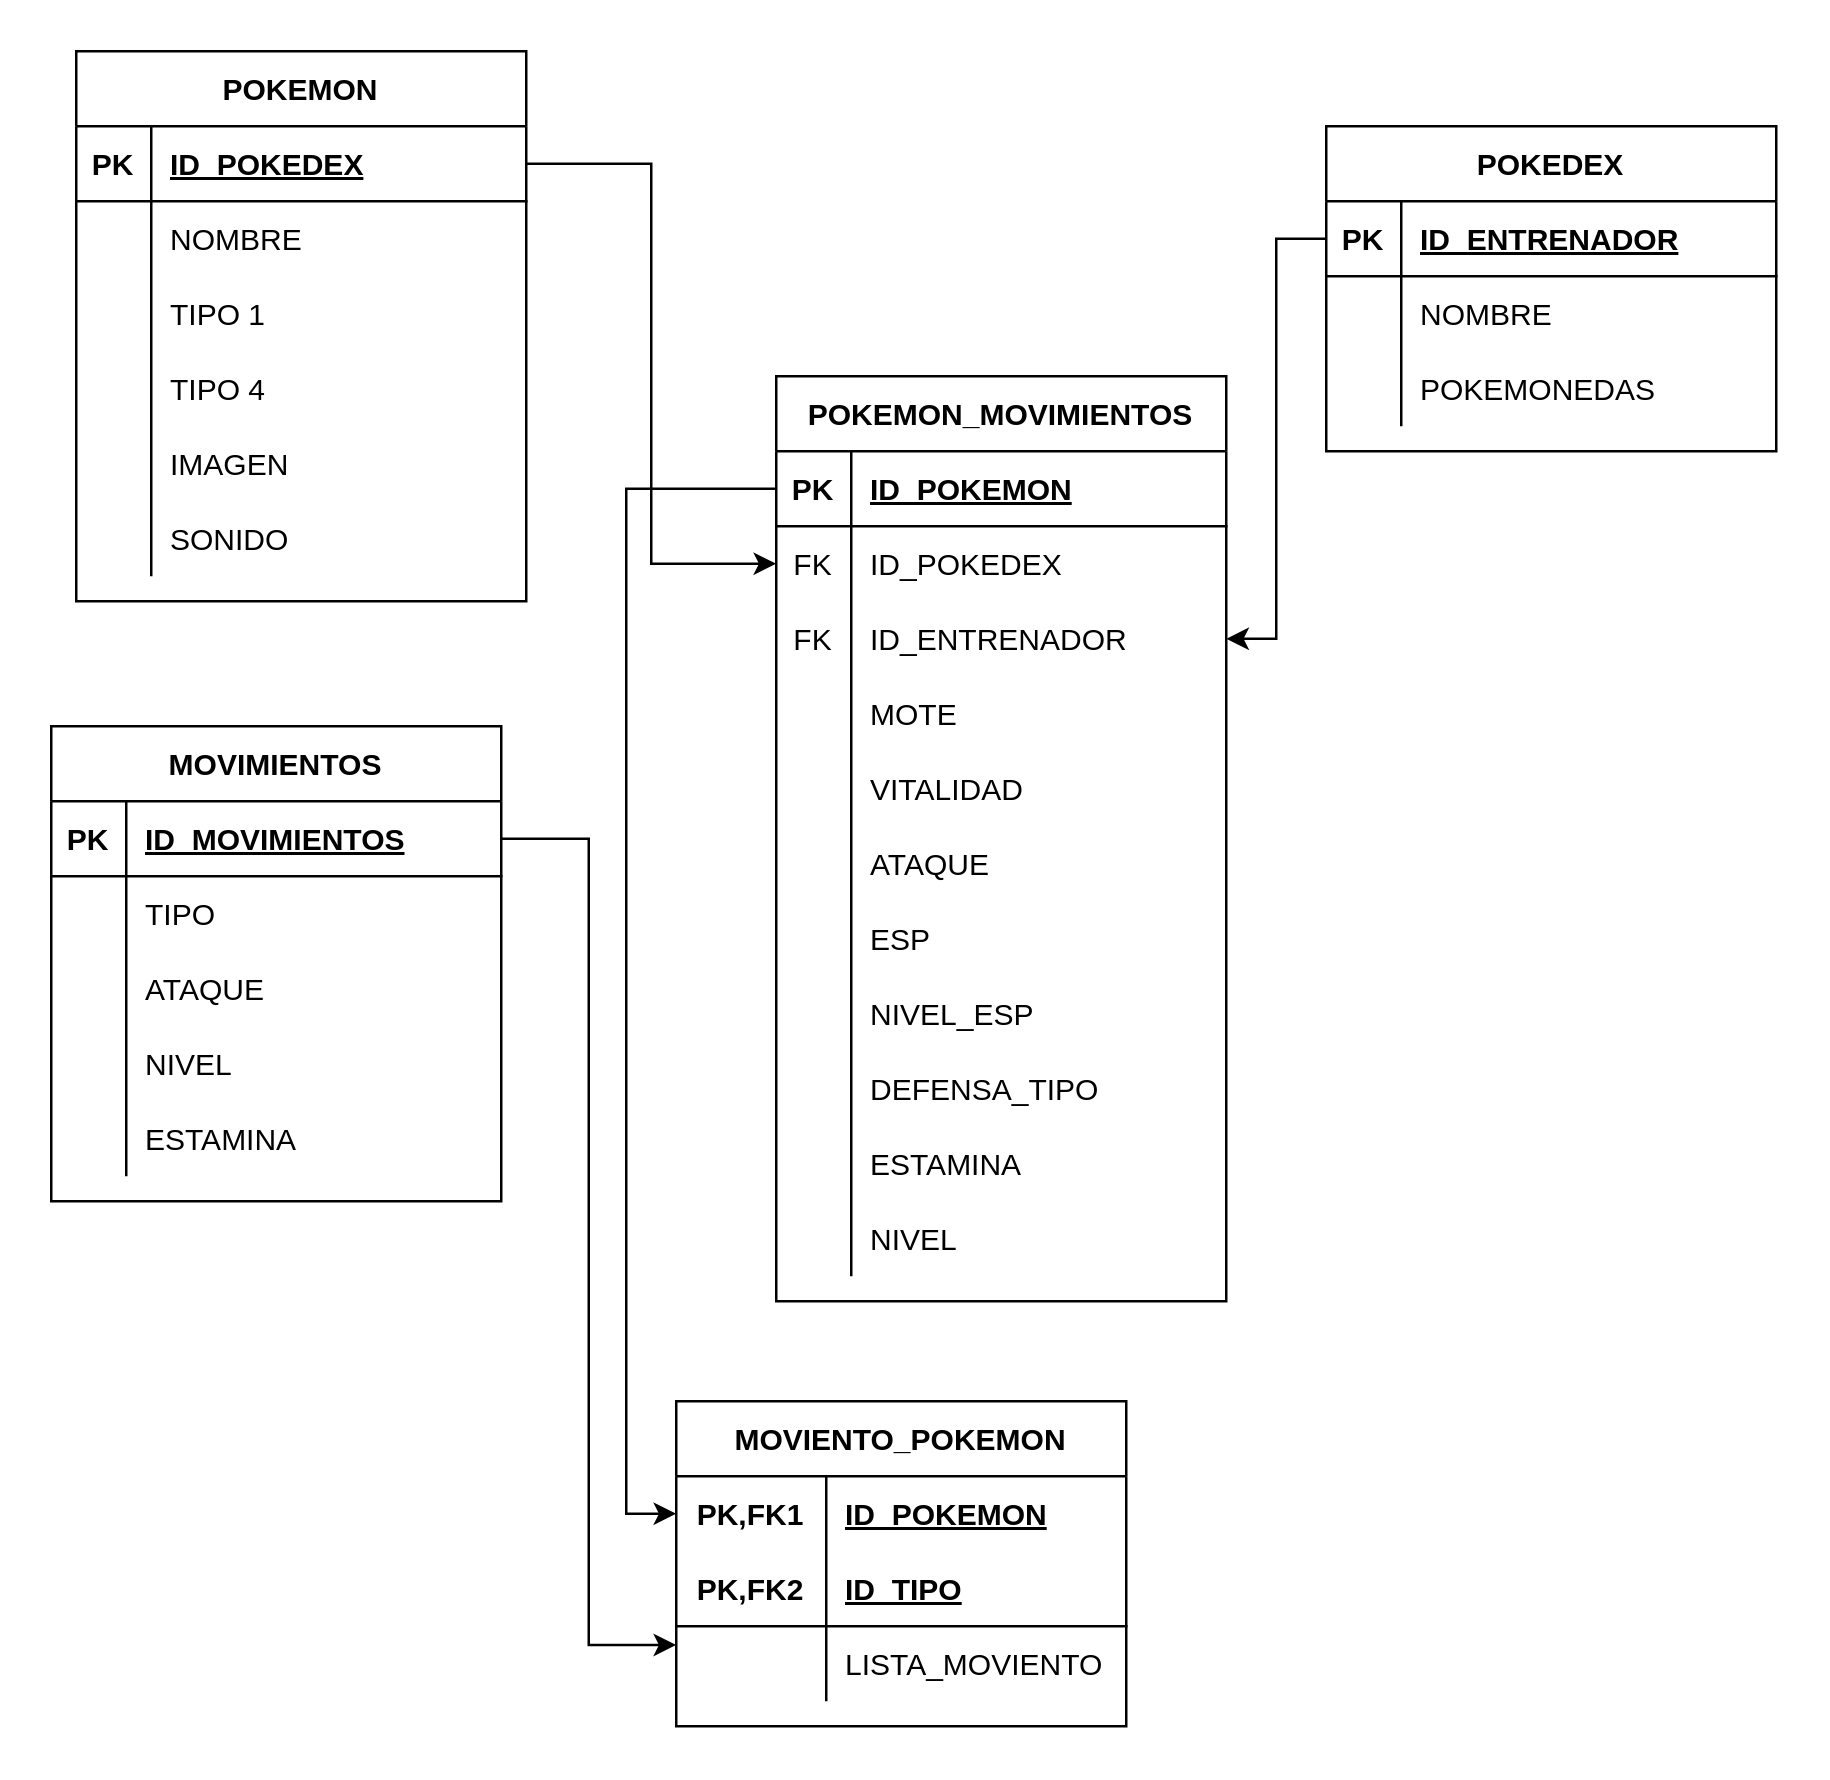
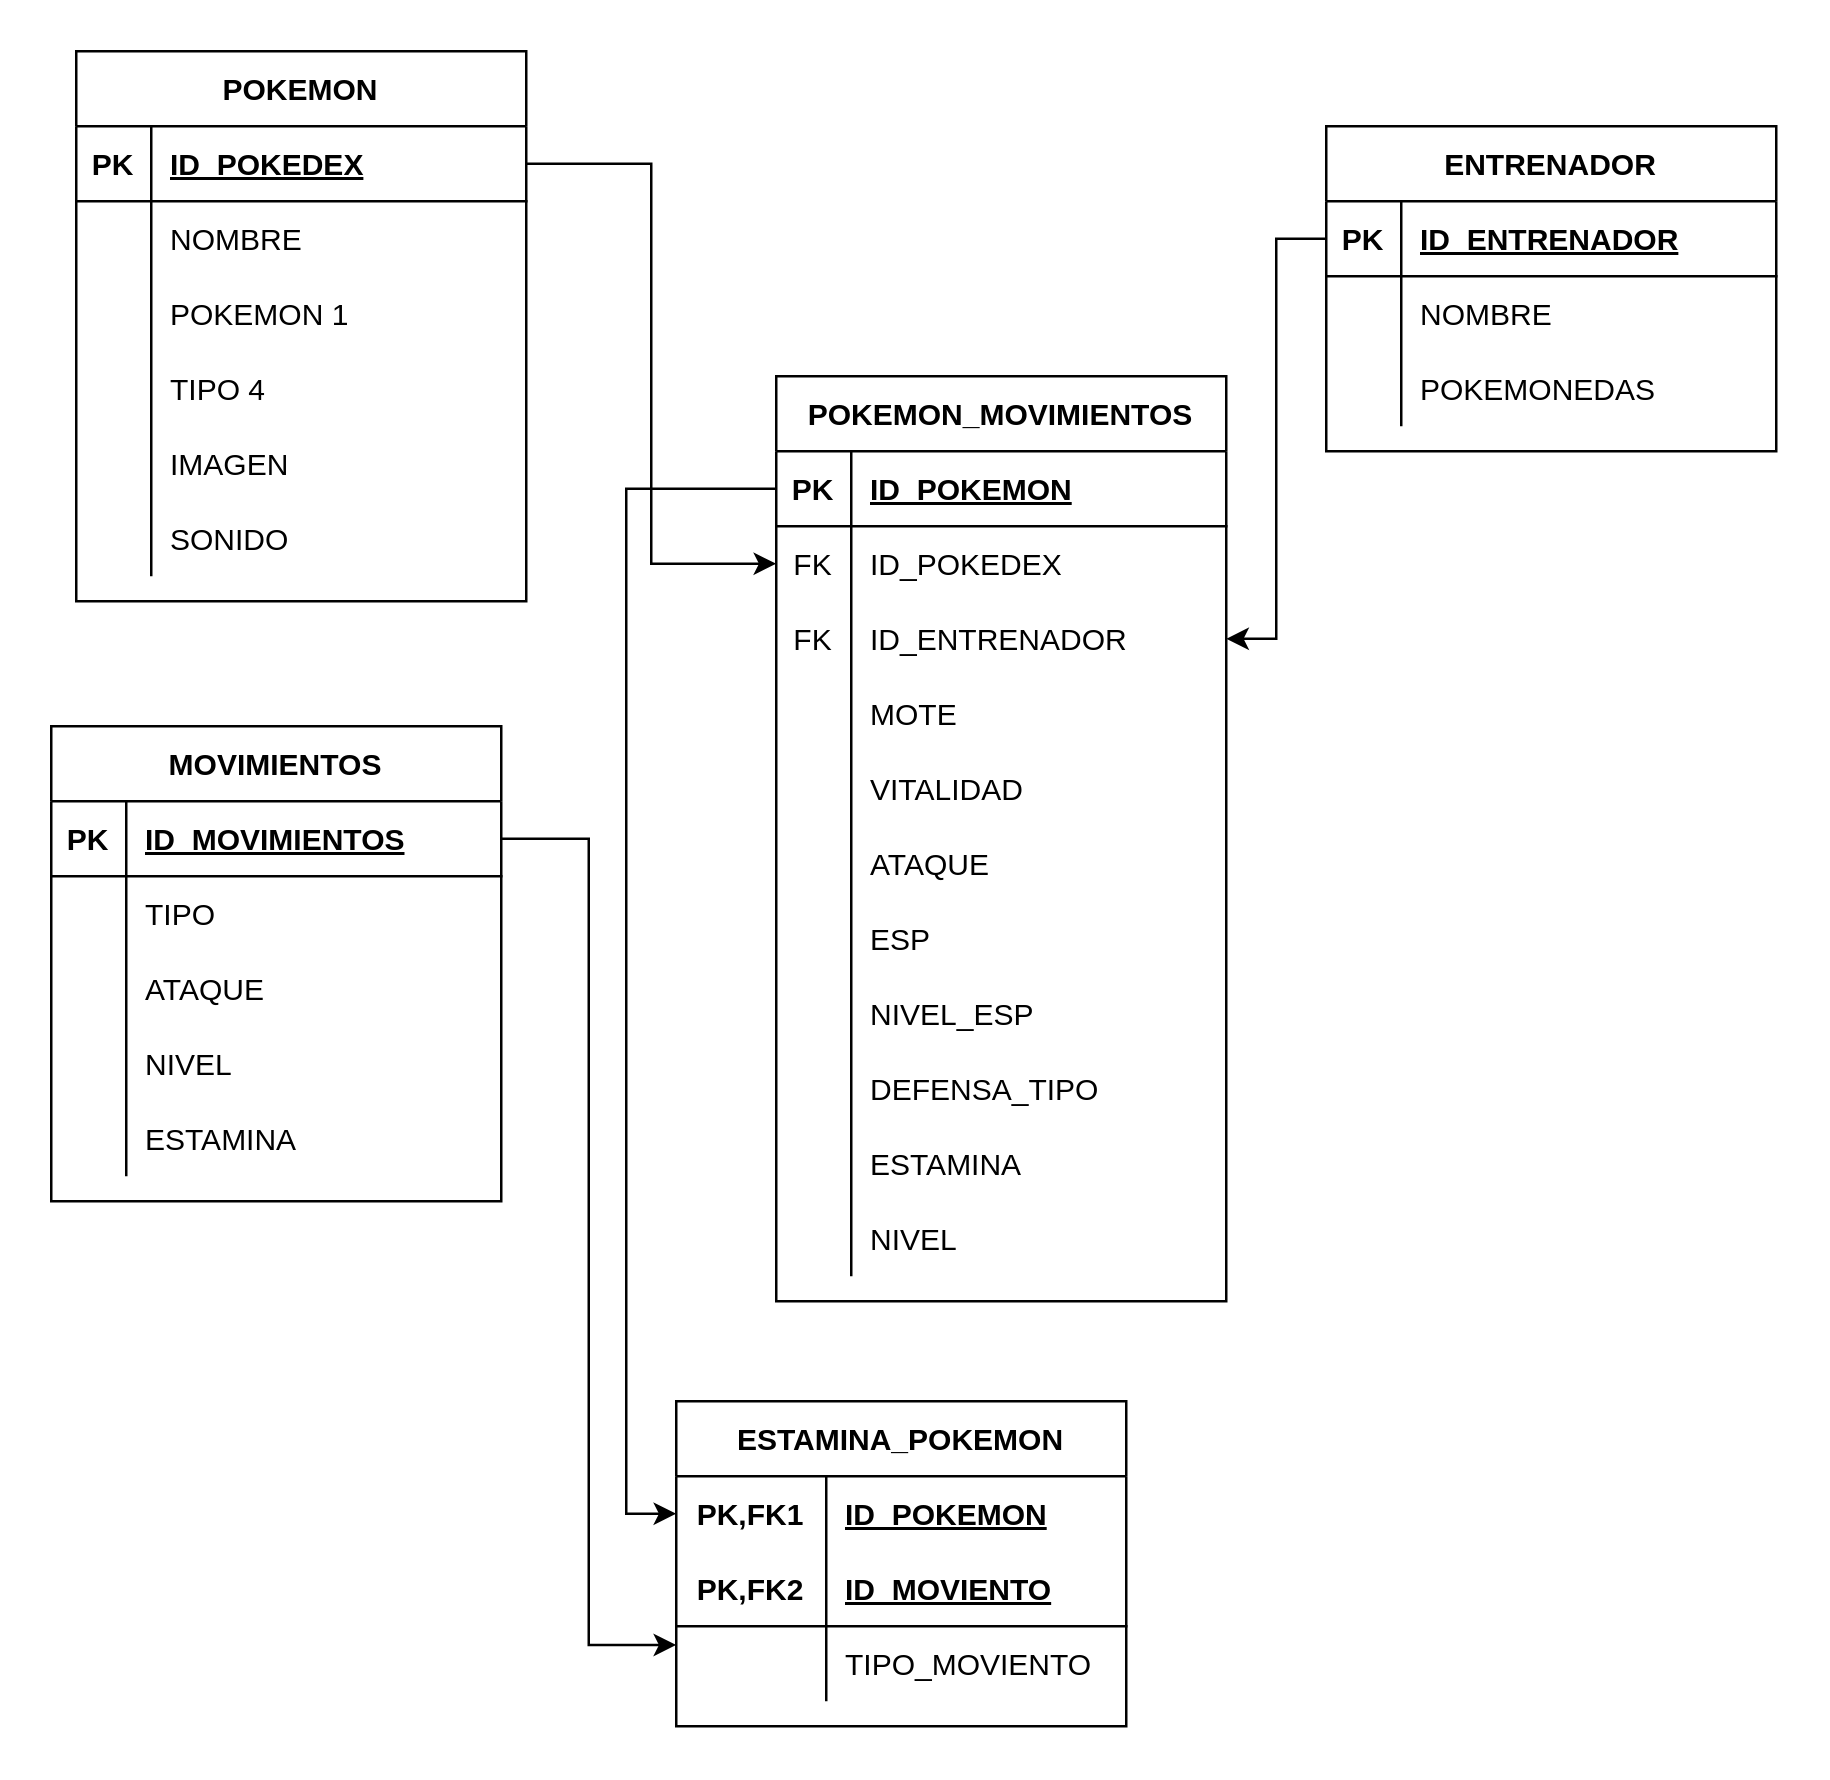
(1550, 165) -> (1550, 165)
(217, 315) -> (242, 315)
(900, 1440) -> (900, 1440)
(904, 1590) -> (937, 1590)
(963, 1665) -> (954, 1665)
